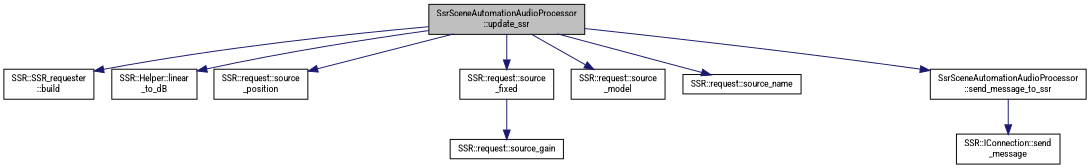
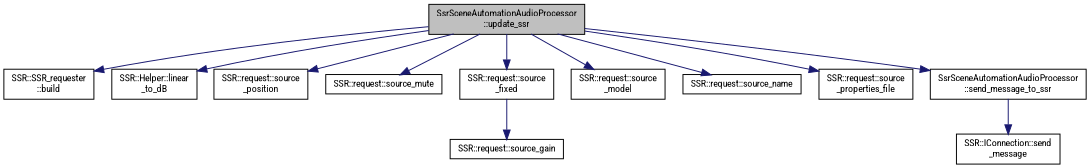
none -> (384, 84)
none -> (866, 84)
